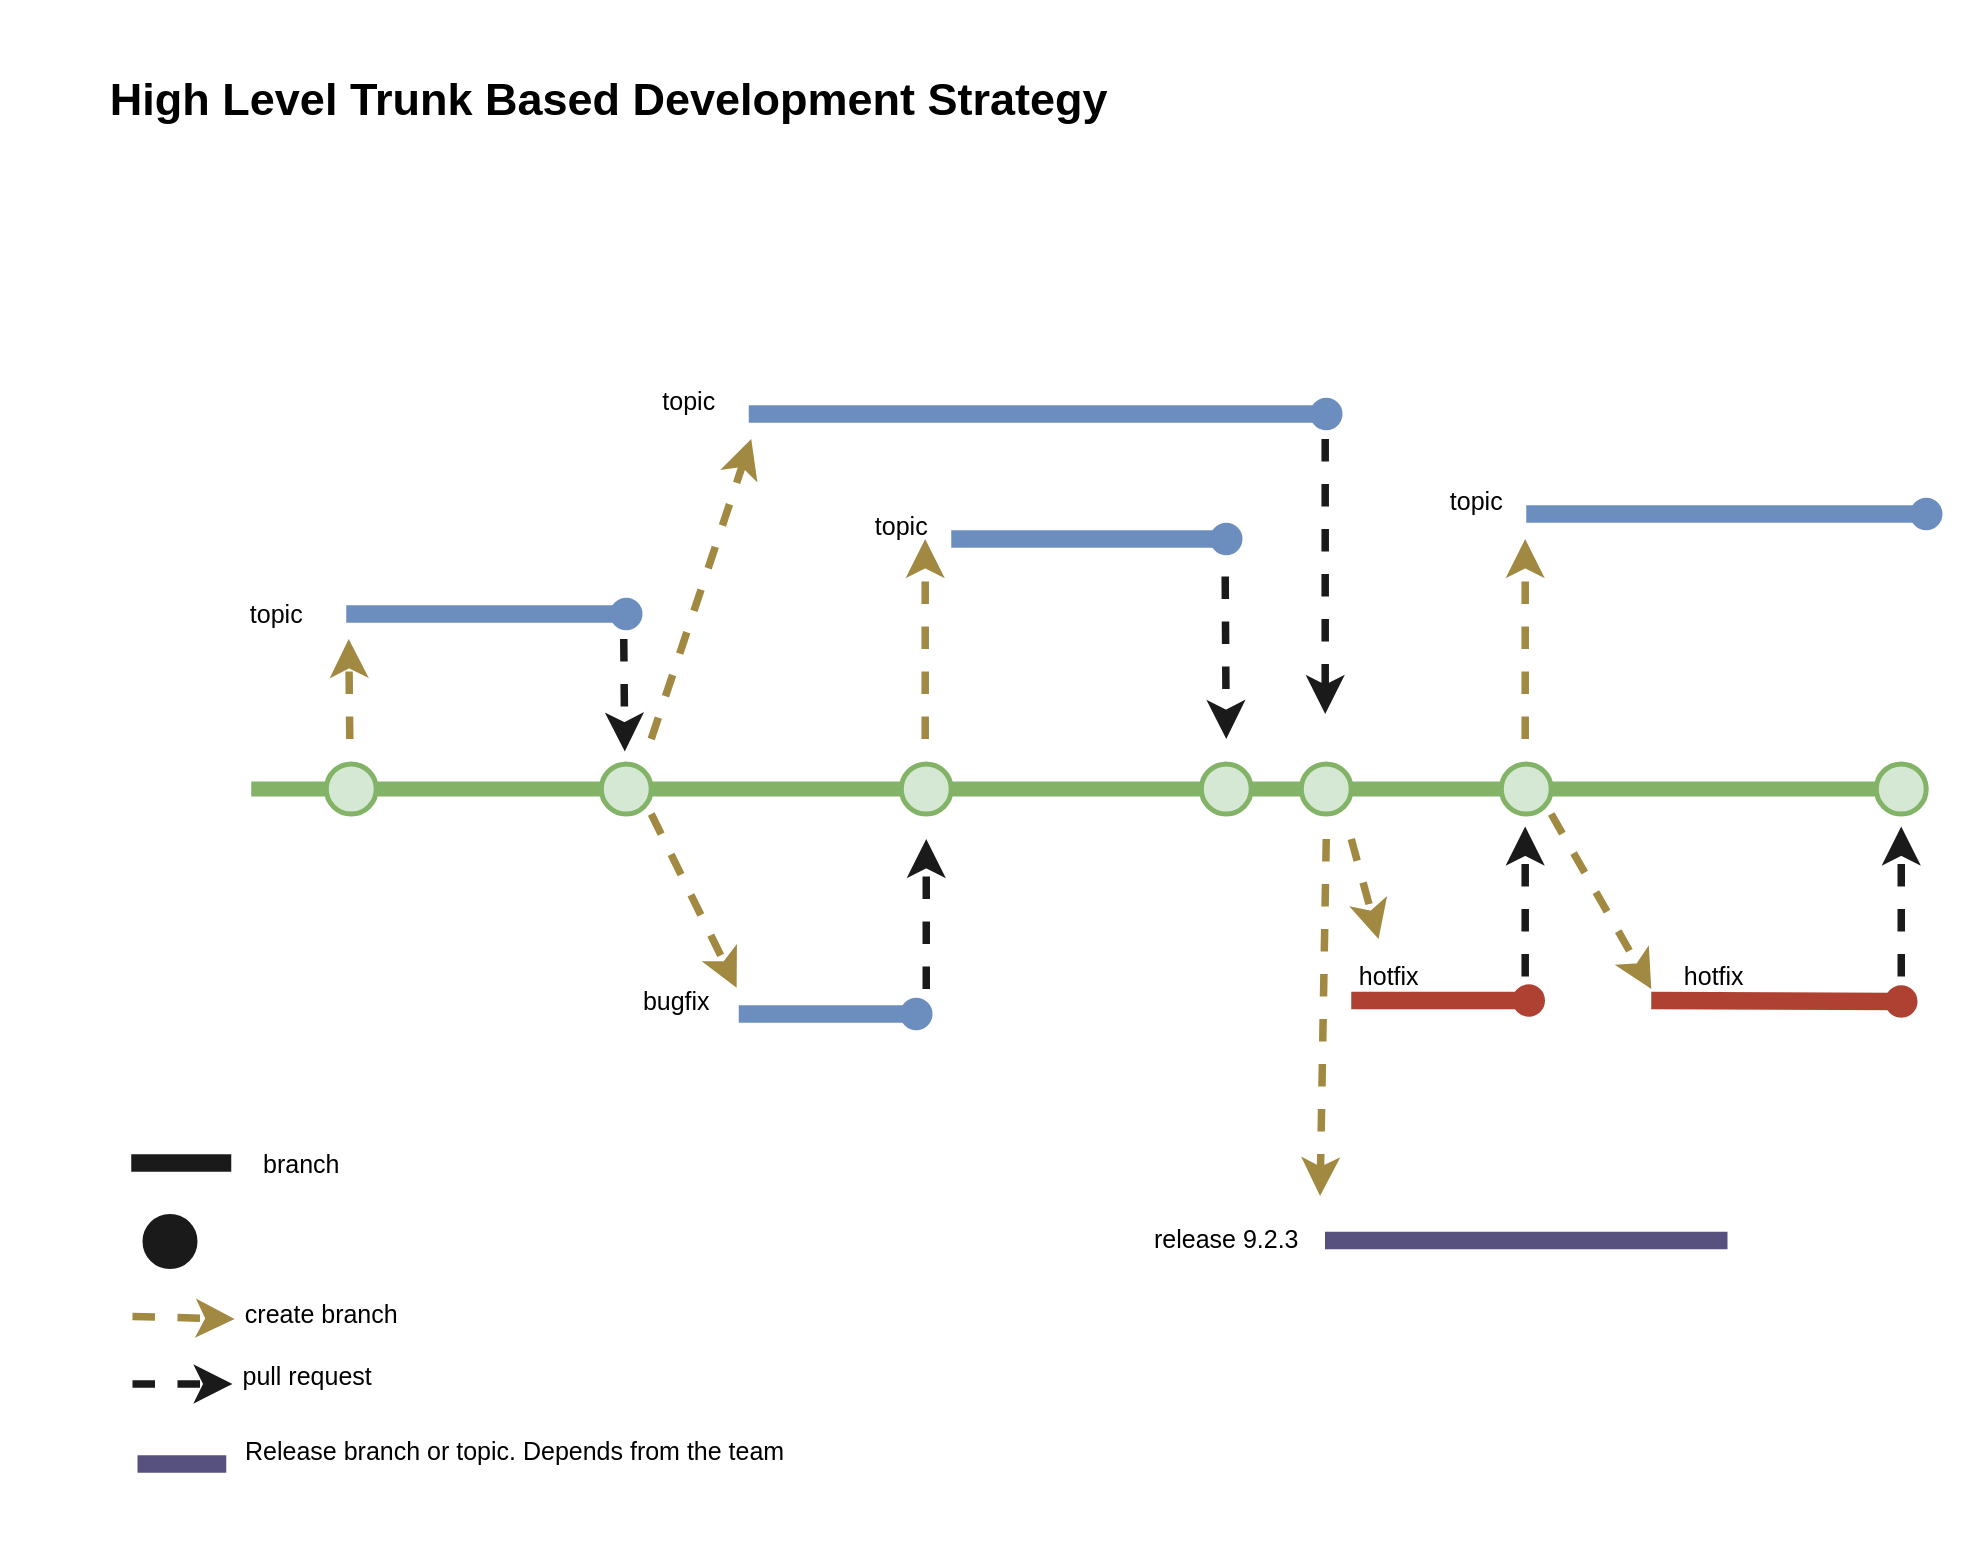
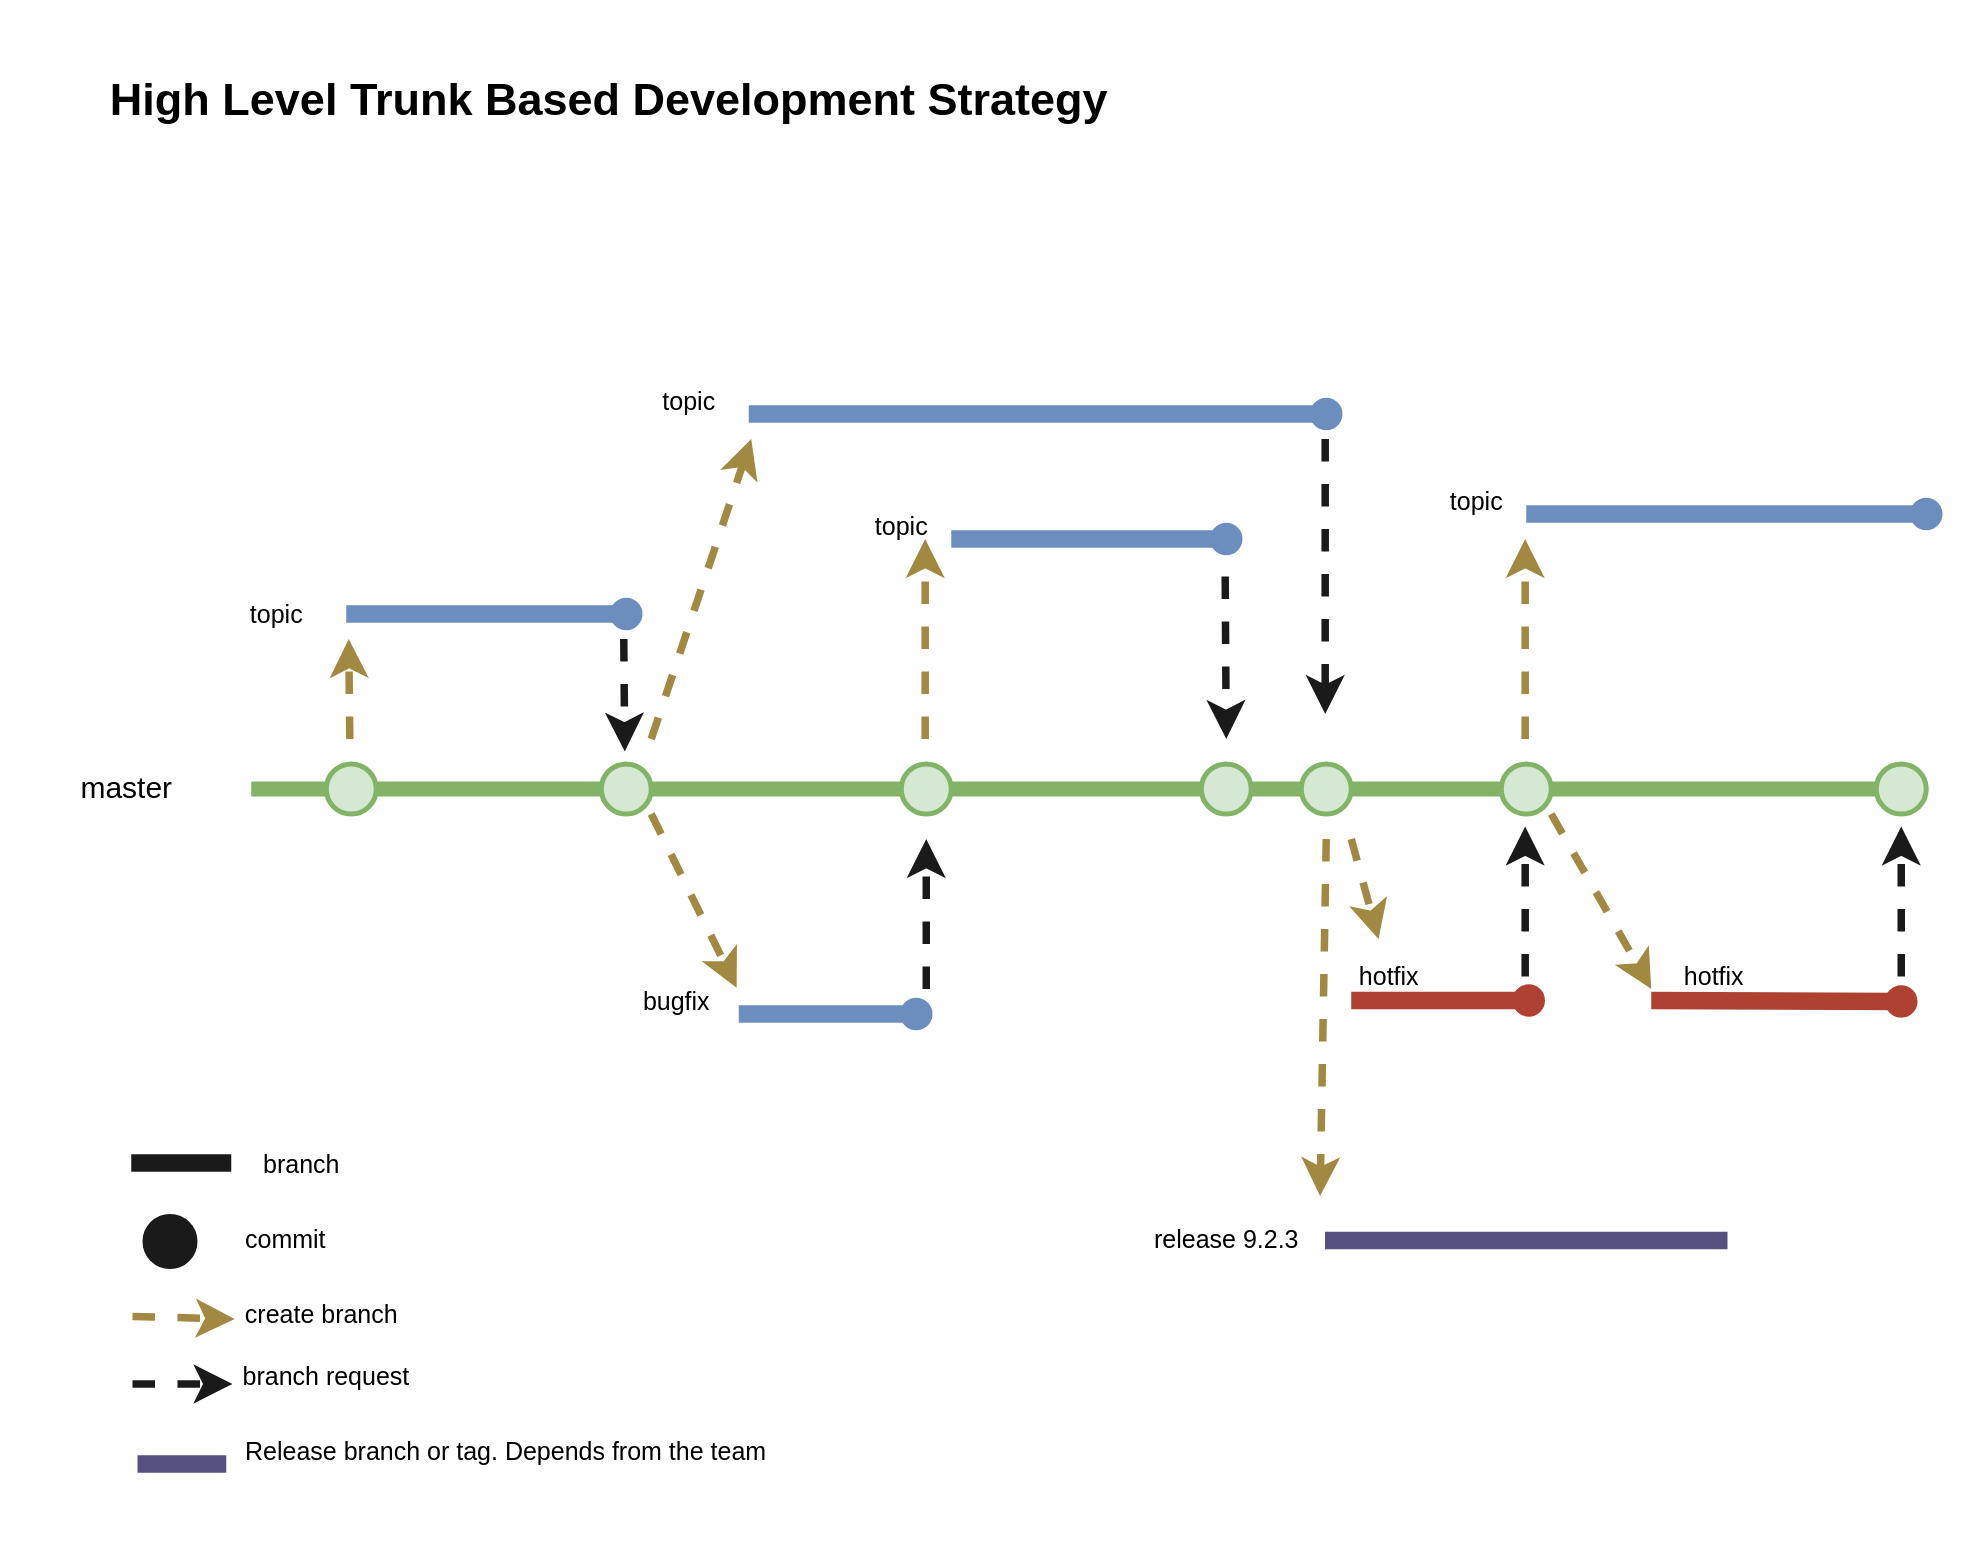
none -> (126, 789)
none -> (315, 1239)
(318, 1376) -> (339, 1376)
(536, 1451) -> (525, 1451)
